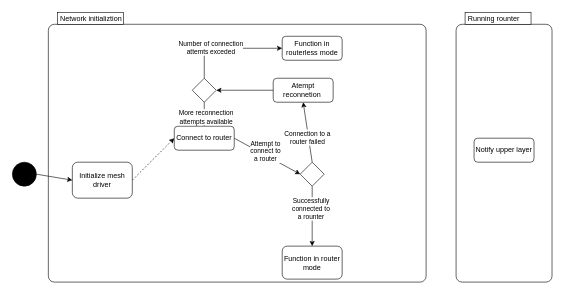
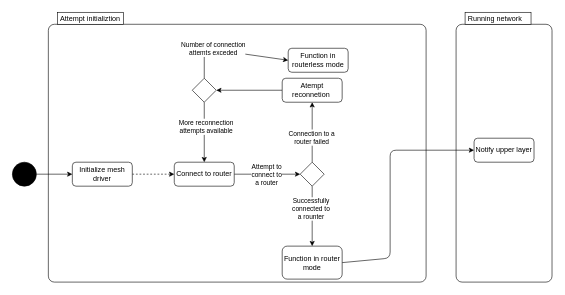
(96, 19) -> (96, 19)
(497, 19) -> (497, 19)
(312, 48) -> (318, 60)
(303, 90) -> (312, 90)
(204, 138) -> (204, 174)
(102, 180) -> (102, 174)
none -> (366, 261)
